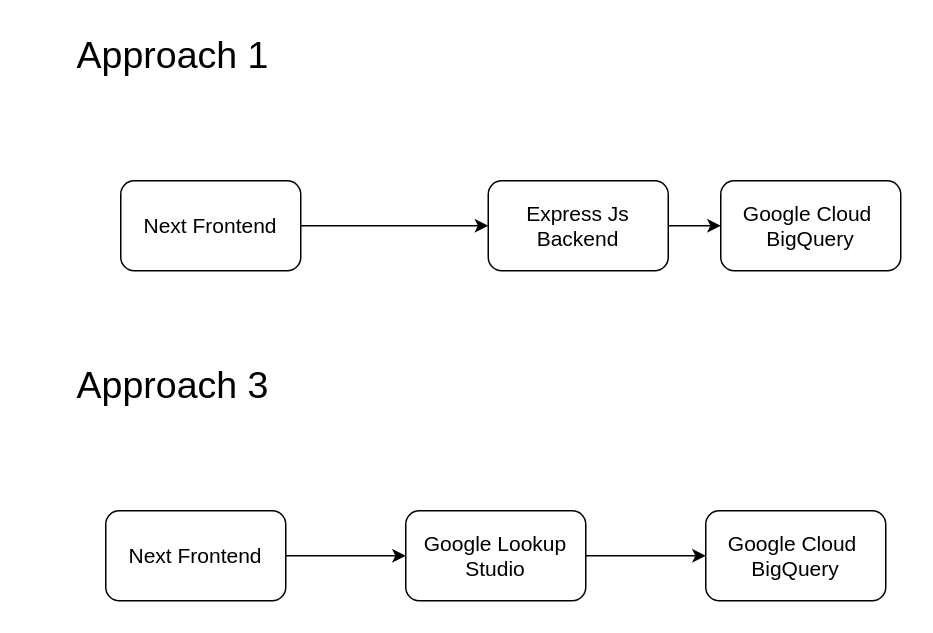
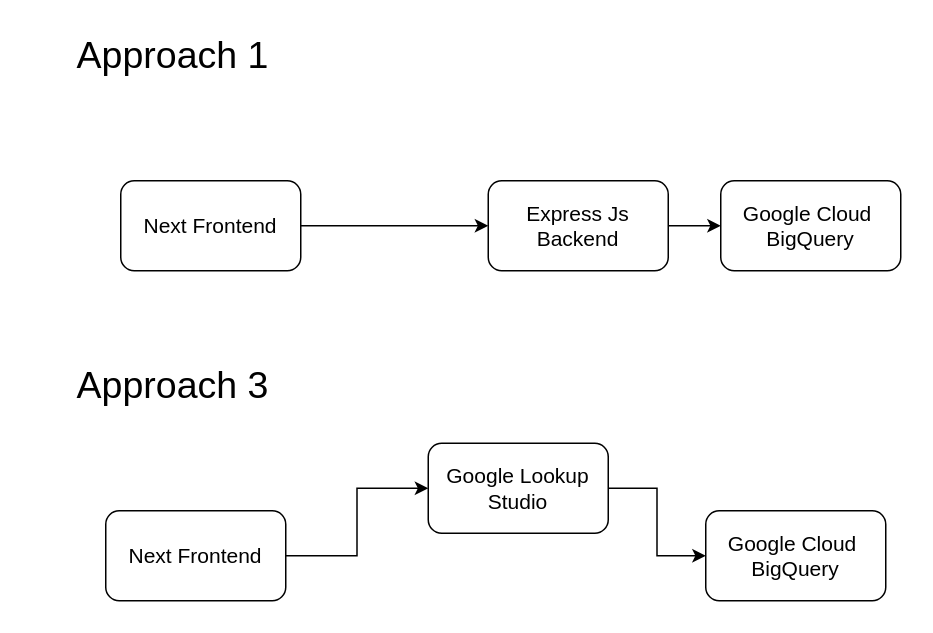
(496, 556) -> (518, 488)
